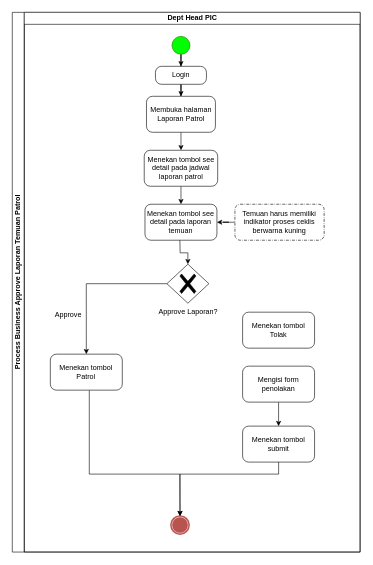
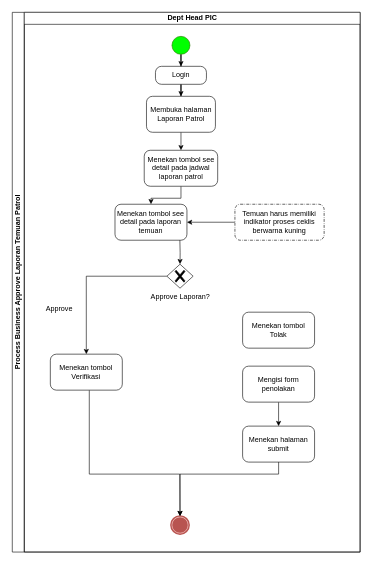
(181, 222) -> (151, 222)
(188, 284) -> (180, 276)
(68, 315) -> (59, 309)
(86, 372) -> (86, 372)
(279, 444) -> (279, 444)
